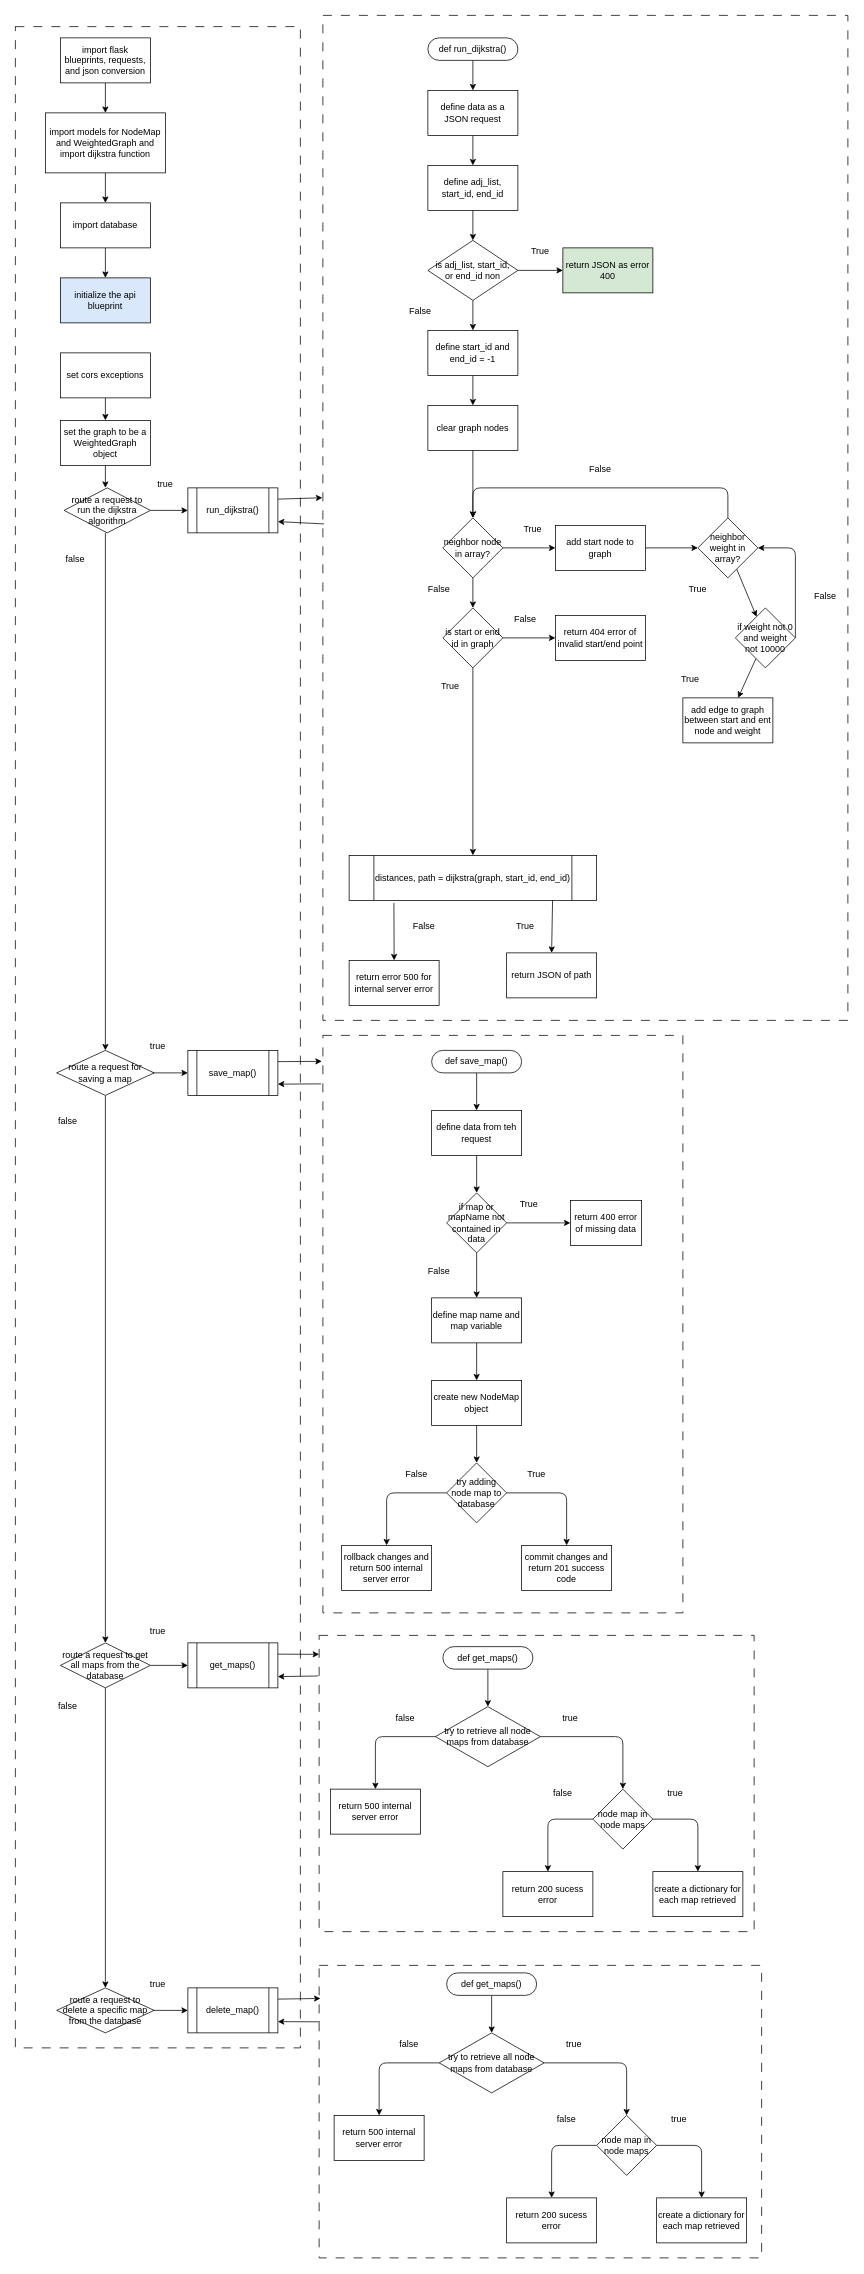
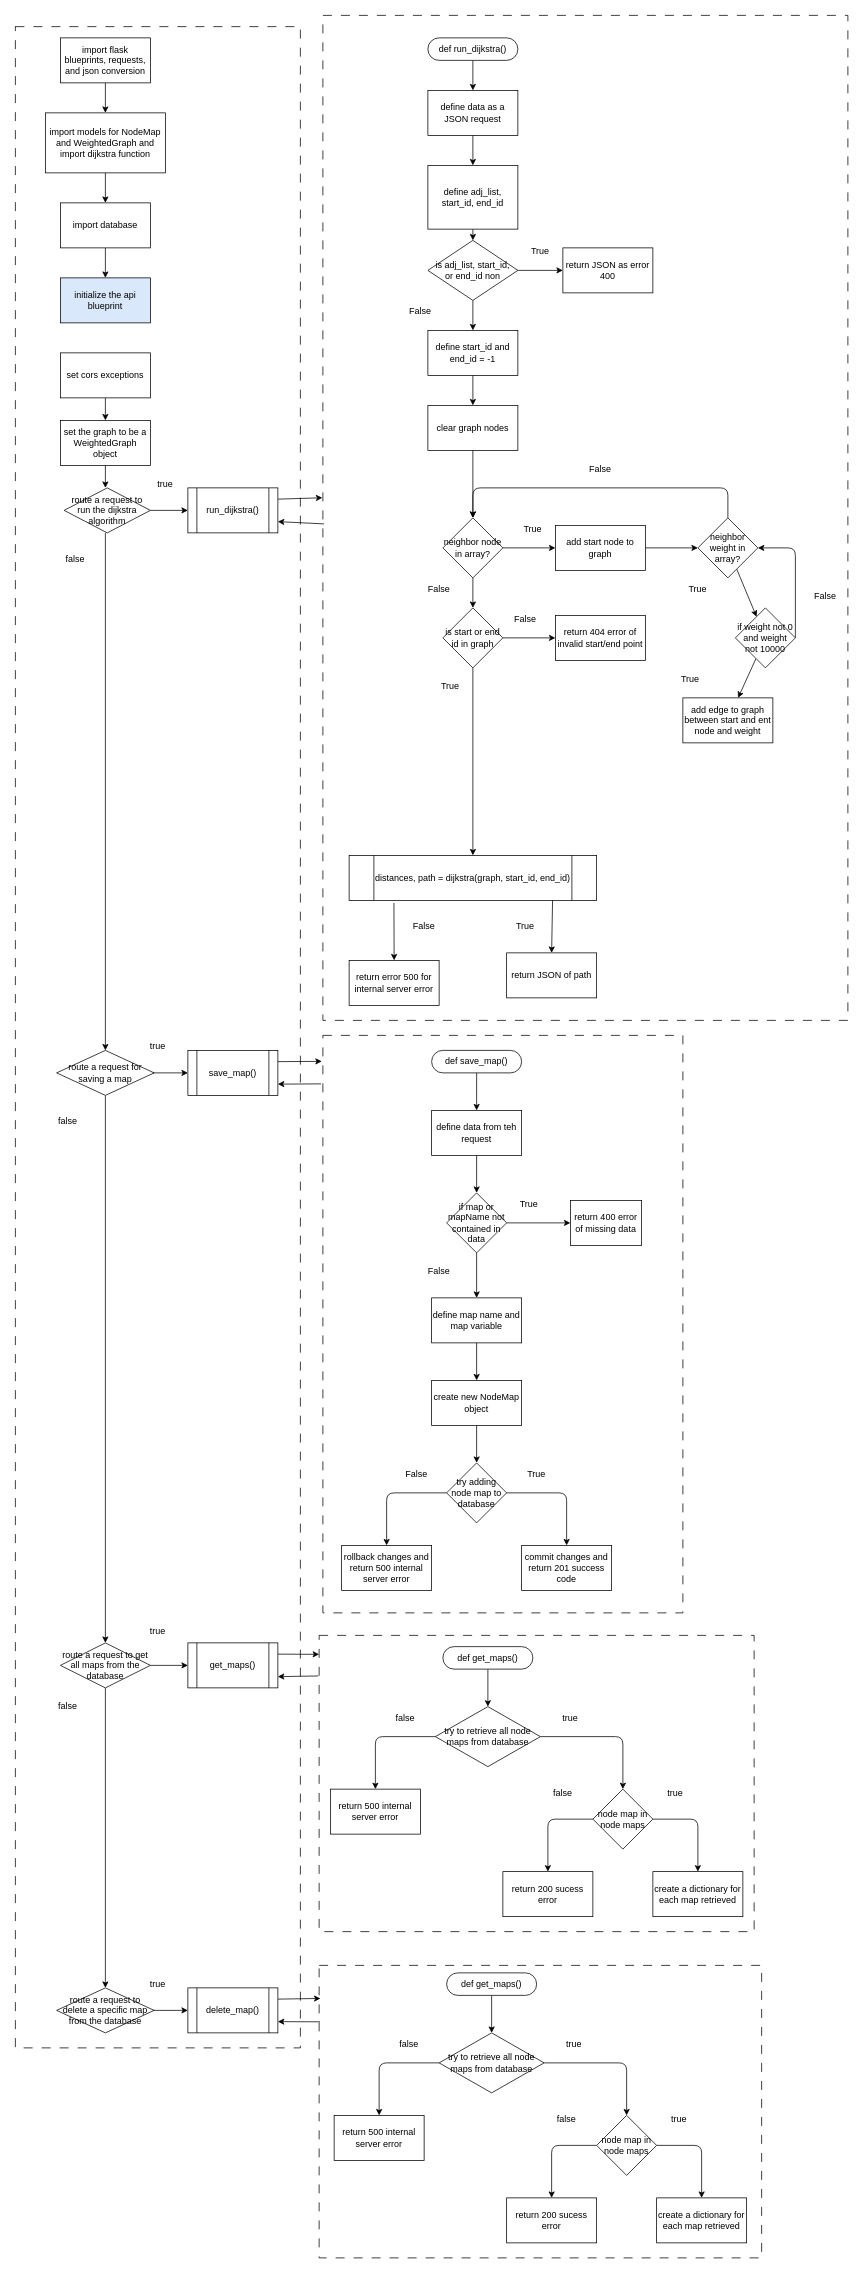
(473, 188) -> (473, 197)
(608, 270) -> (608, 270)
